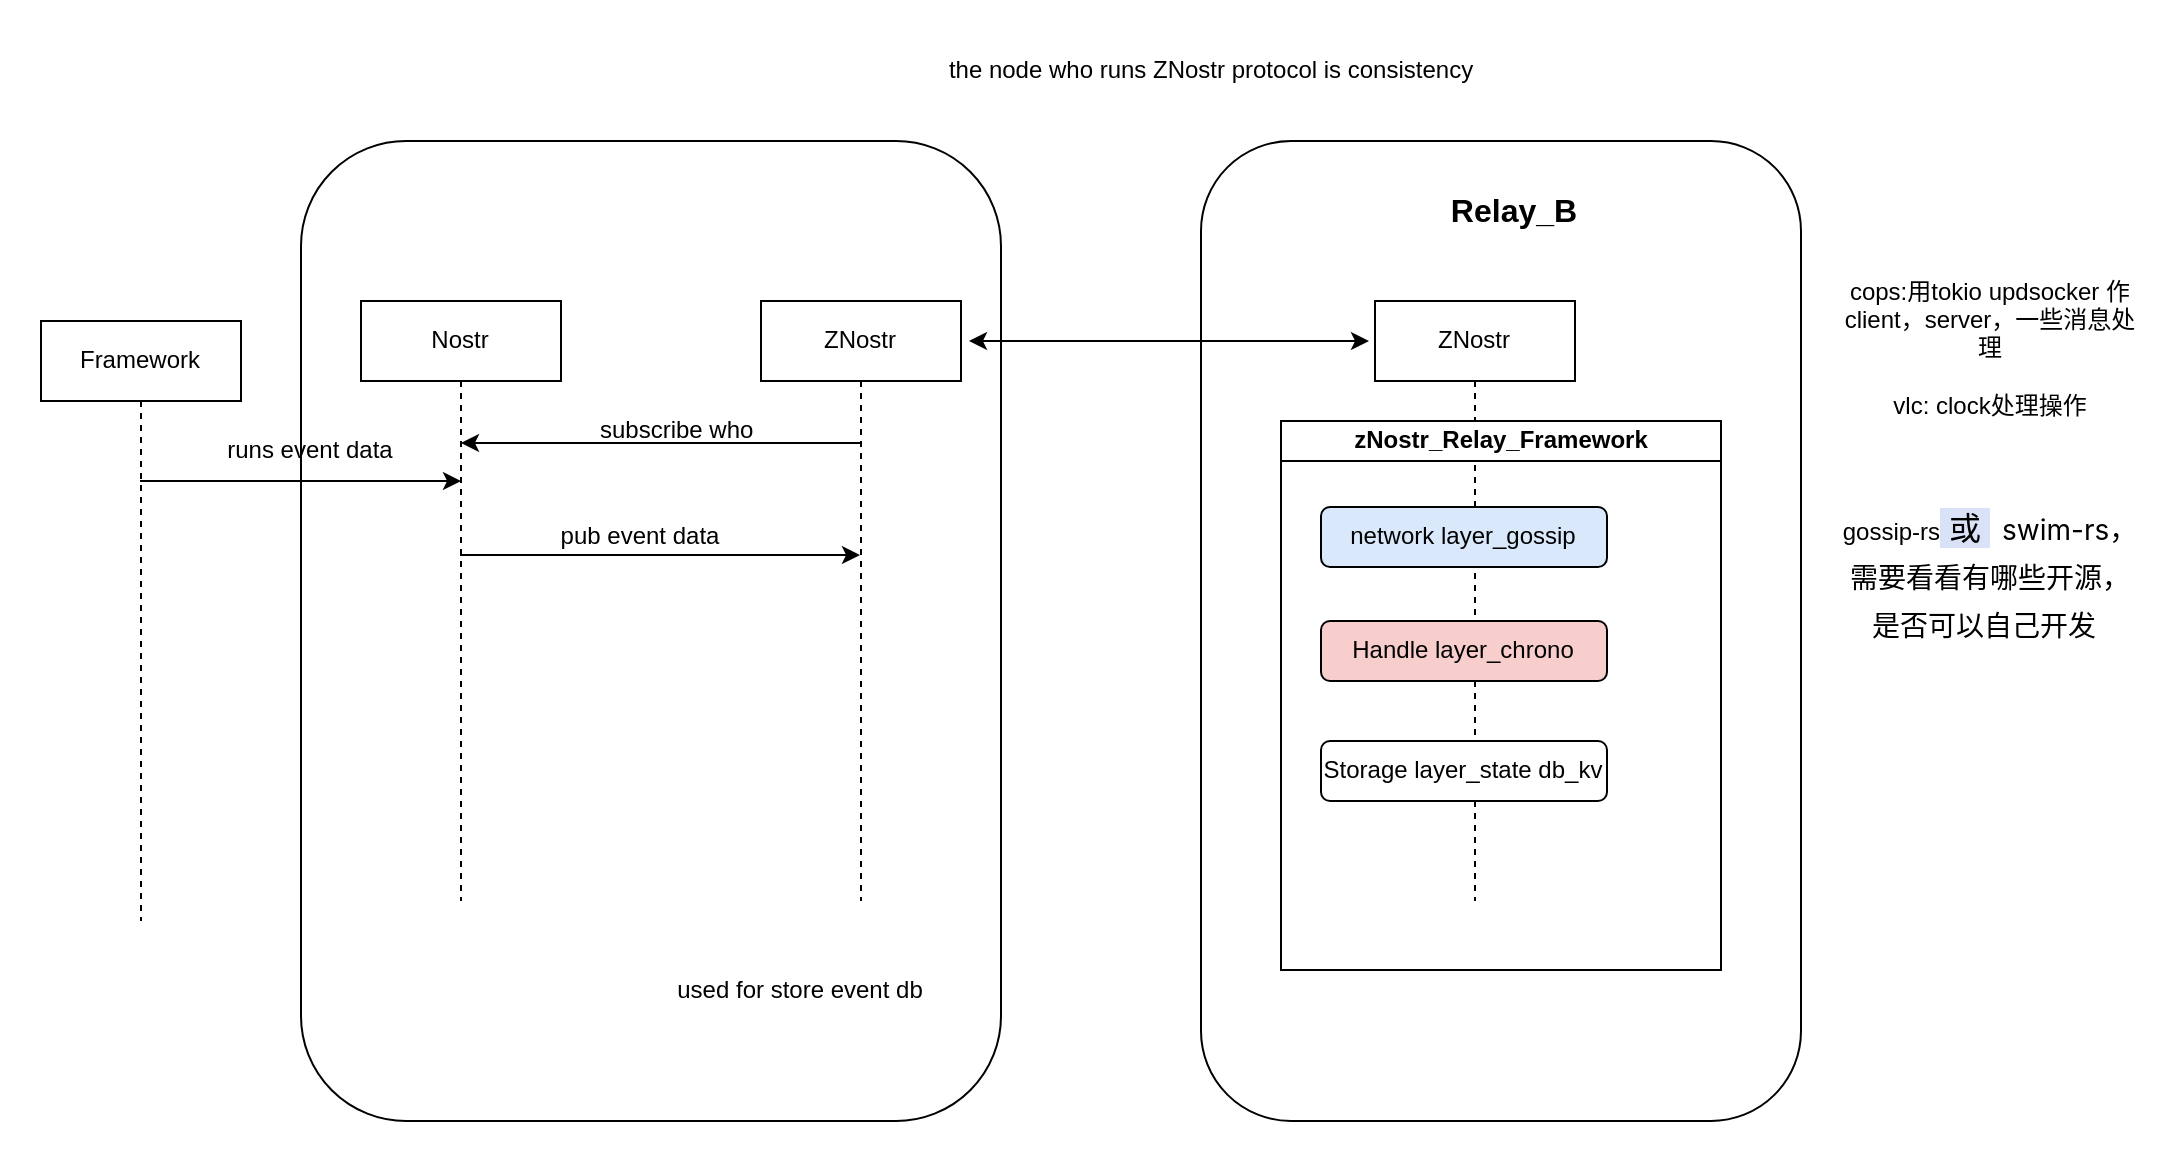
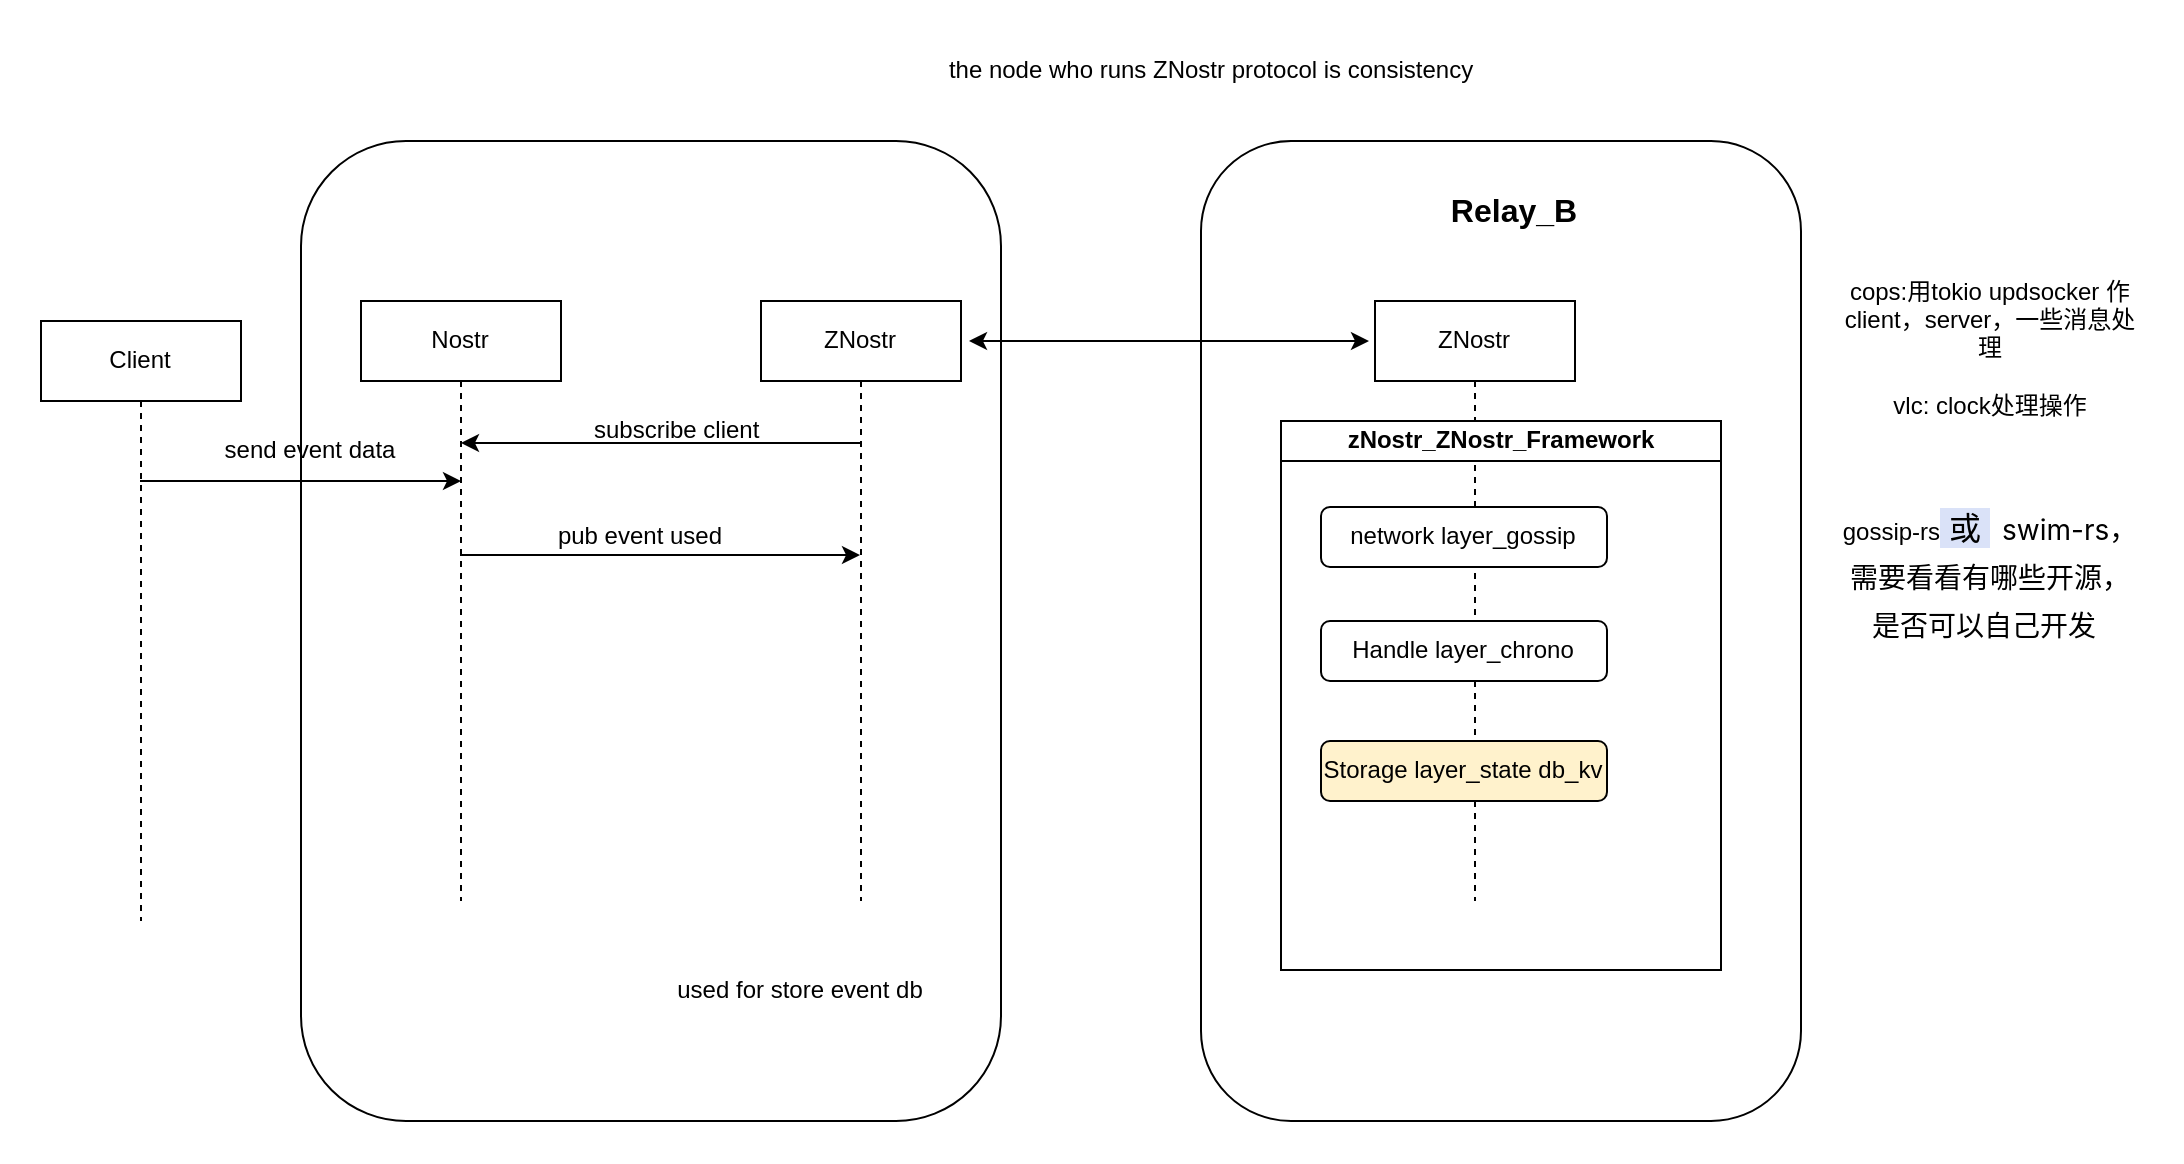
(141, 361) -> (141, 361)
(681, 431) -> (681, 431)
(1502, 441) -> (1502, 441)
(311, 451) -> (311, 451)
(641, 537) -> (641, 537)
(1464, 537) -> (1464, 537)
(1464, 651) -> (1464, 651)
(1464, 771) -> (1464, 771)
